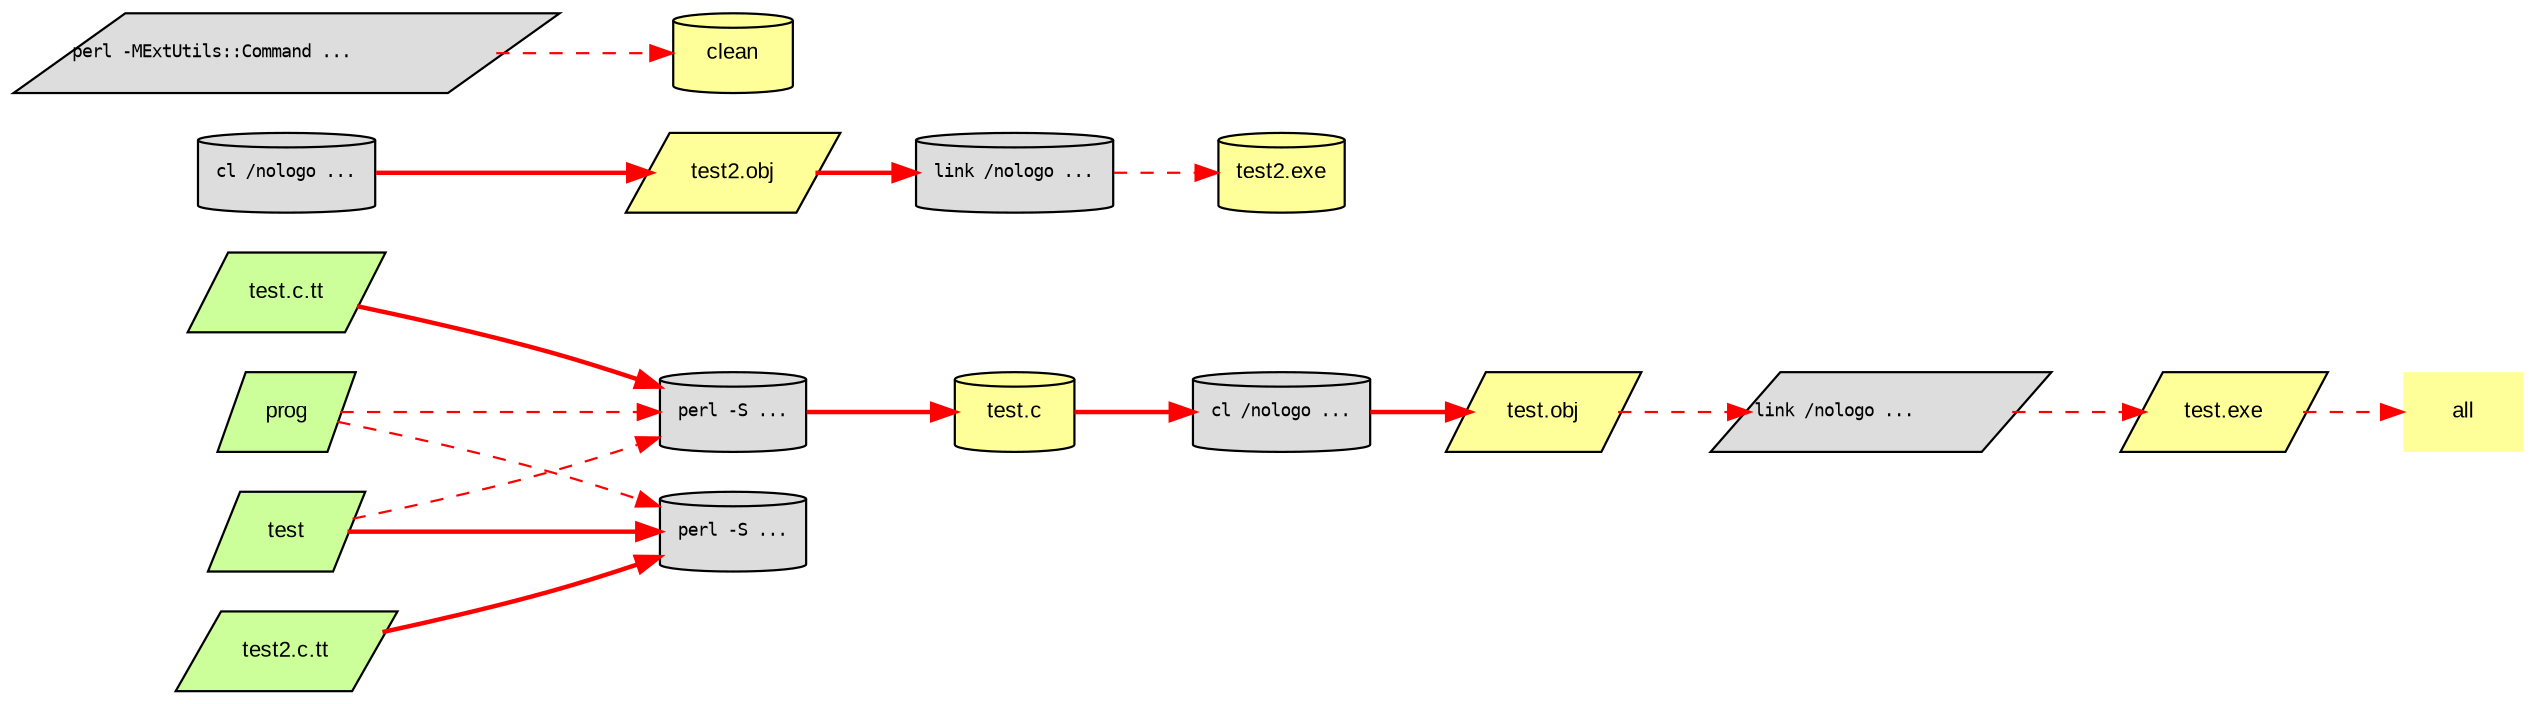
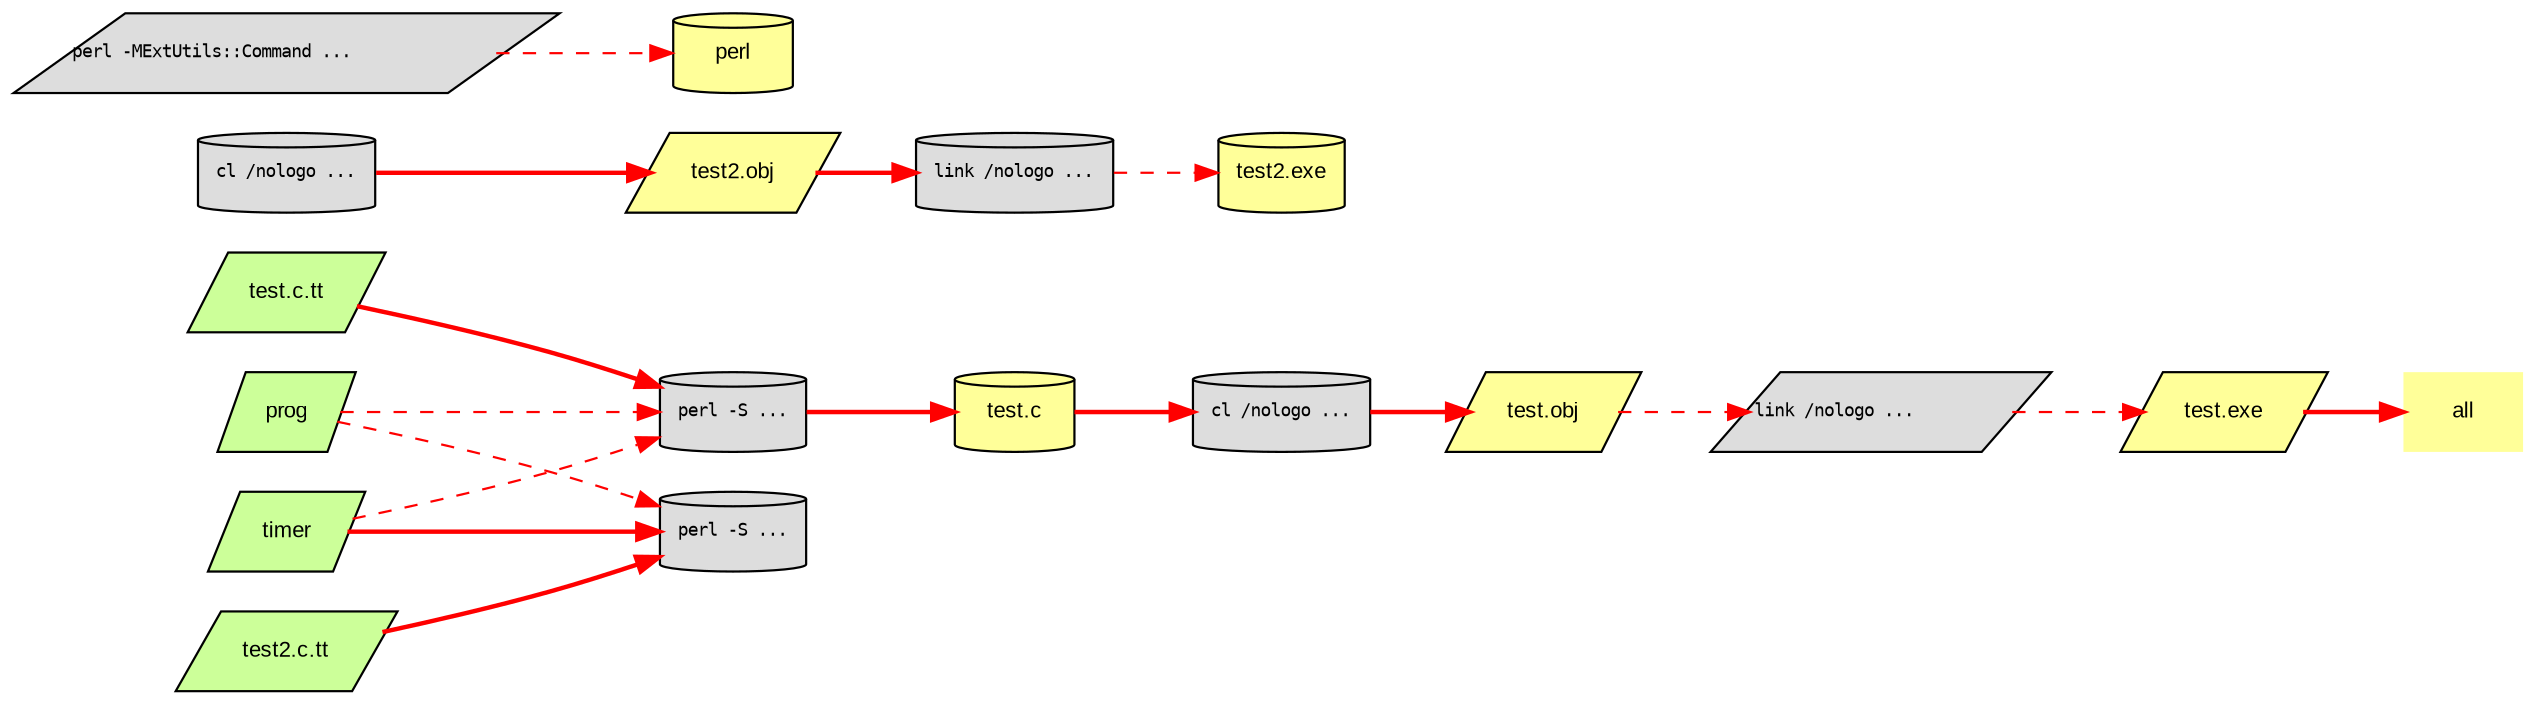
(733, 53) -> (733, 53)
(2342, 412) -> (2342, 412)
(287, 532) -> (287, 532)
